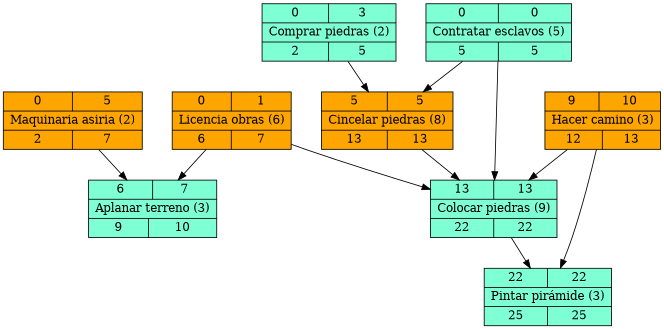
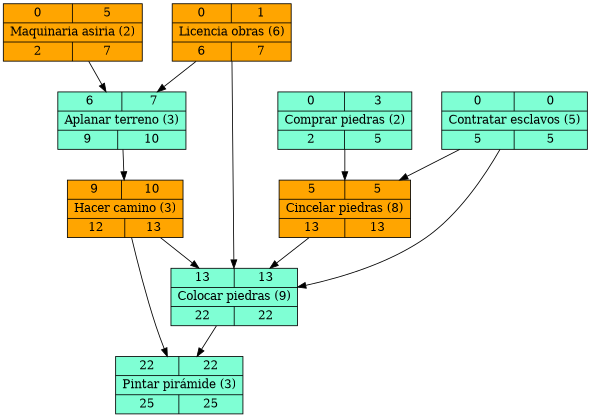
none -> (123, 161)
